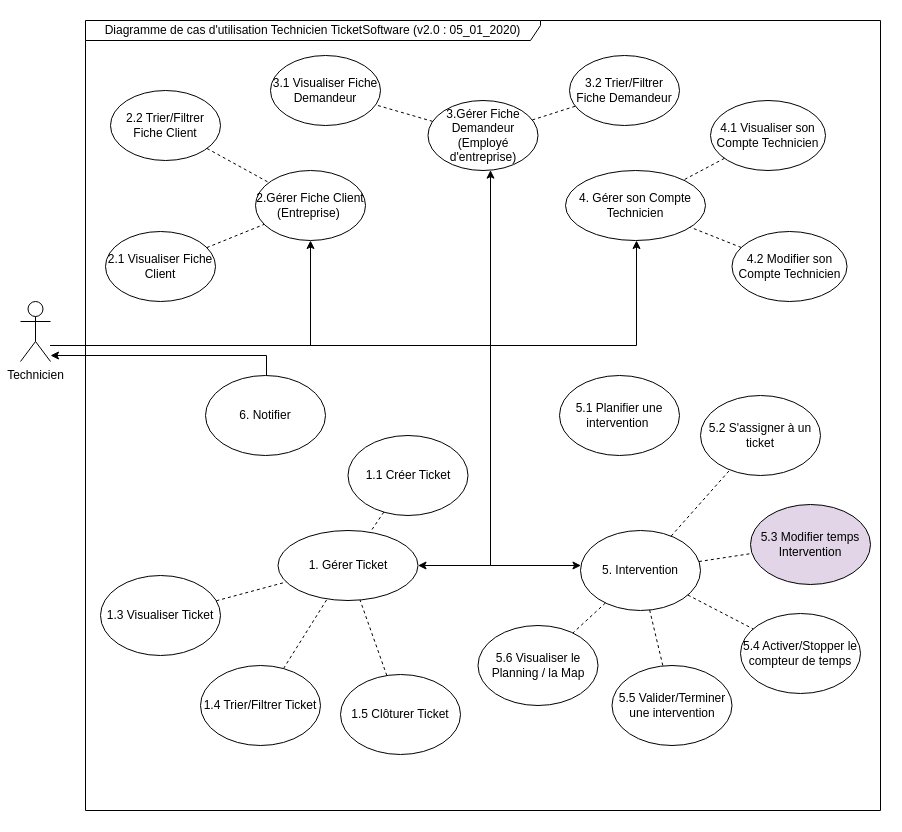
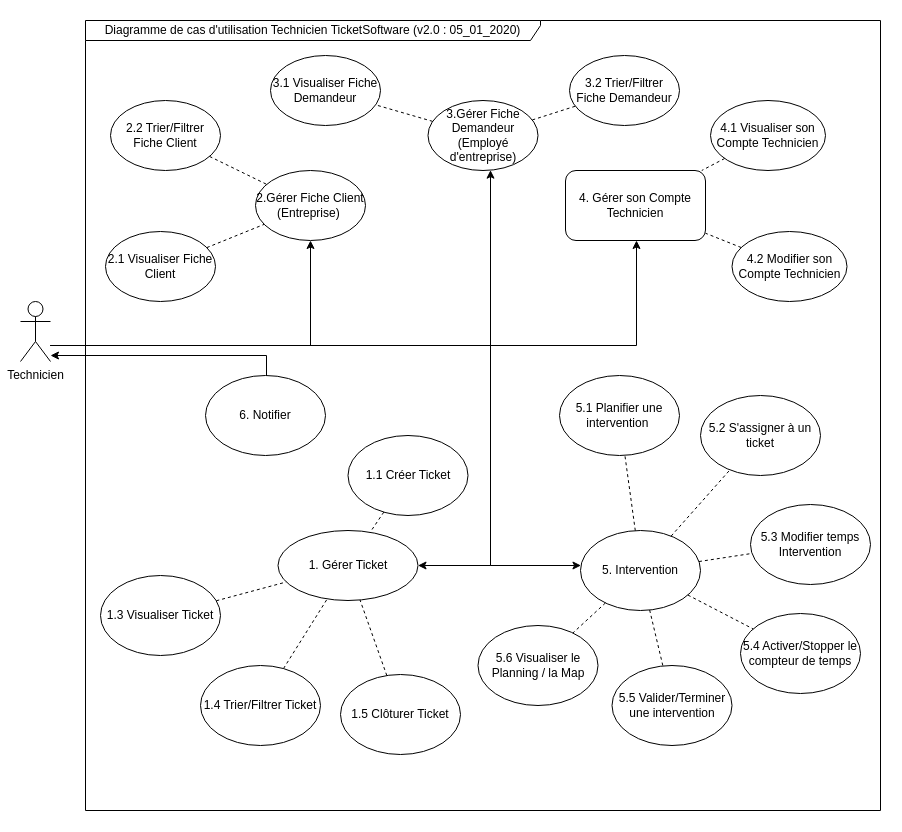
(166, 126) -> (166, 136)
(636, 206) -> (636, 206)
none -> (630, 493)
(811, 545) -> (811, 545)
